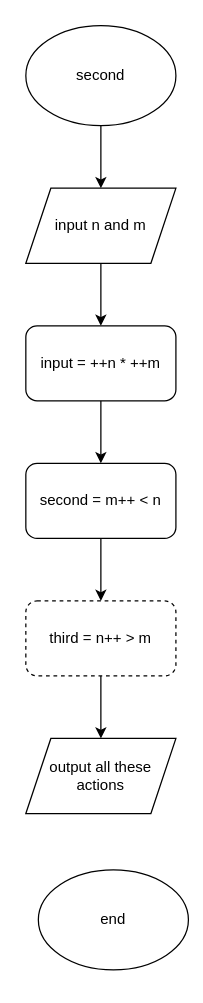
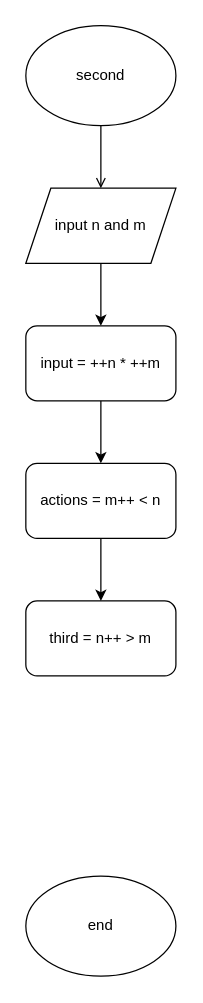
(101, 178) -> (101, 180)
(101, 501) -> (101, 501)
(101, 638) -> (101, 638)
(101, 703) -> none
(101, 776) -> none
(113, 919) -> (101, 926)
